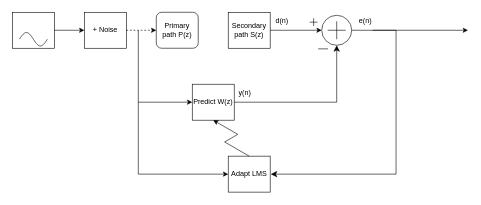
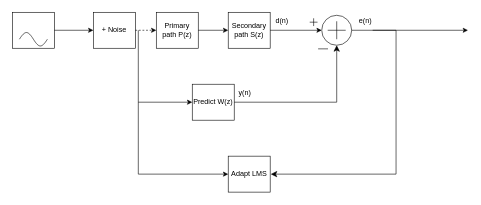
(105, 30) -> (114, 30)
(177, 30) -> (177, 30)
none -> (222, 30)
(229, 139) -> none
